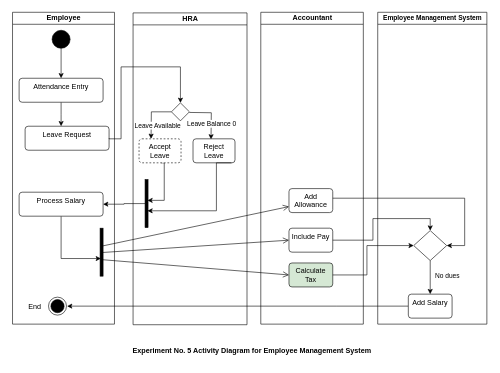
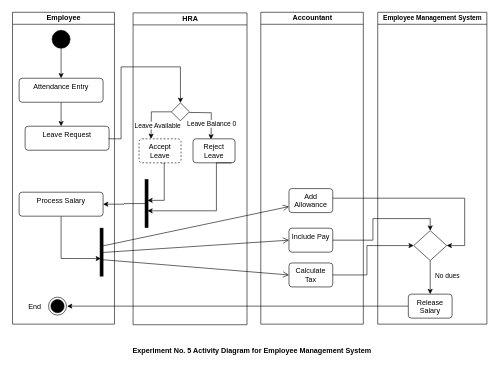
(311, 275) -> (311, 275)
(430, 303) -> (430, 307)
